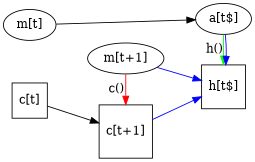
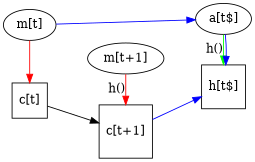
(121, 22) -> (121, 22)
none -> (30, 57)
(175, 73) -> none
(117, 89) -> (117, 89)
